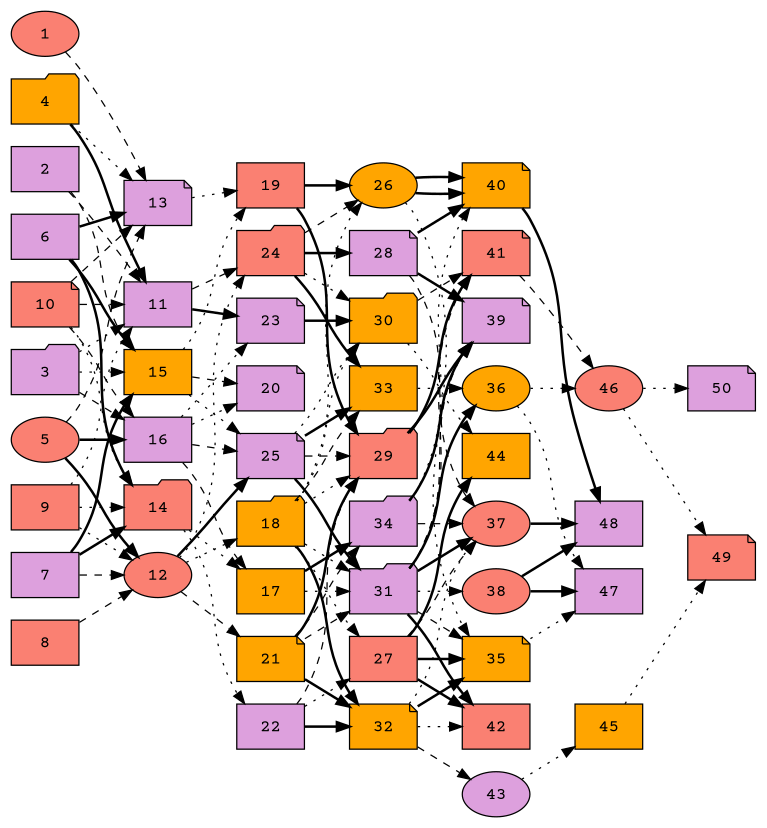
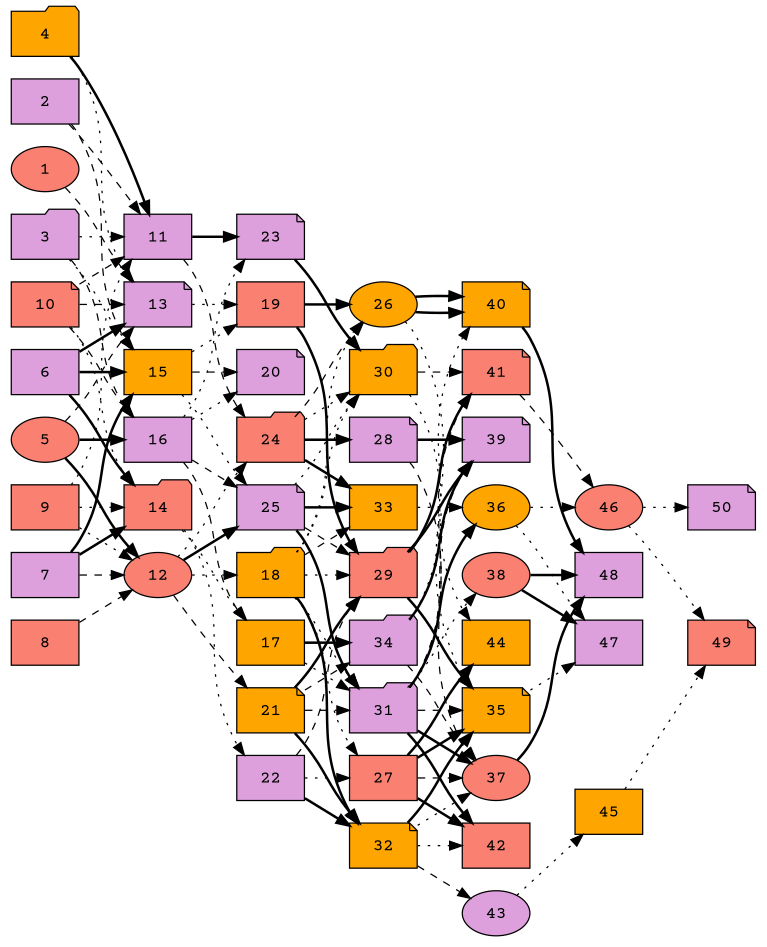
(434, 222) -> none
none -> (427, 623)
